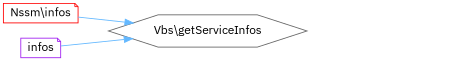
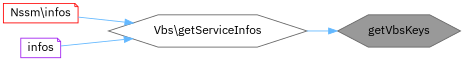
none -> (399, 31)
